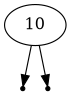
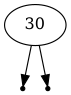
(35, 25) -> (35, 25)
